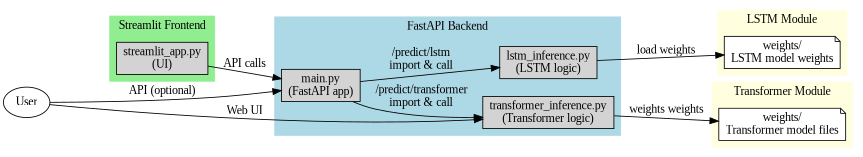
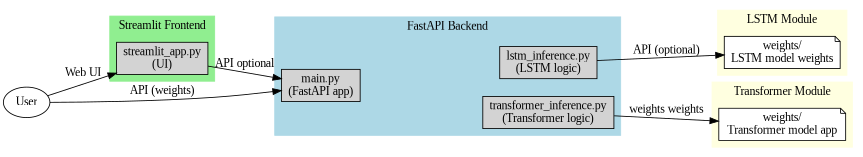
(666, 50) -> (666, 50)
(245, 64) -> (245, 64)
(426, 75) -> none
(162, 91) -> (162, 91)
(413, 115) -> none
(262, 119) -> (78, 86)
(782, 124) -> (782, 124)
